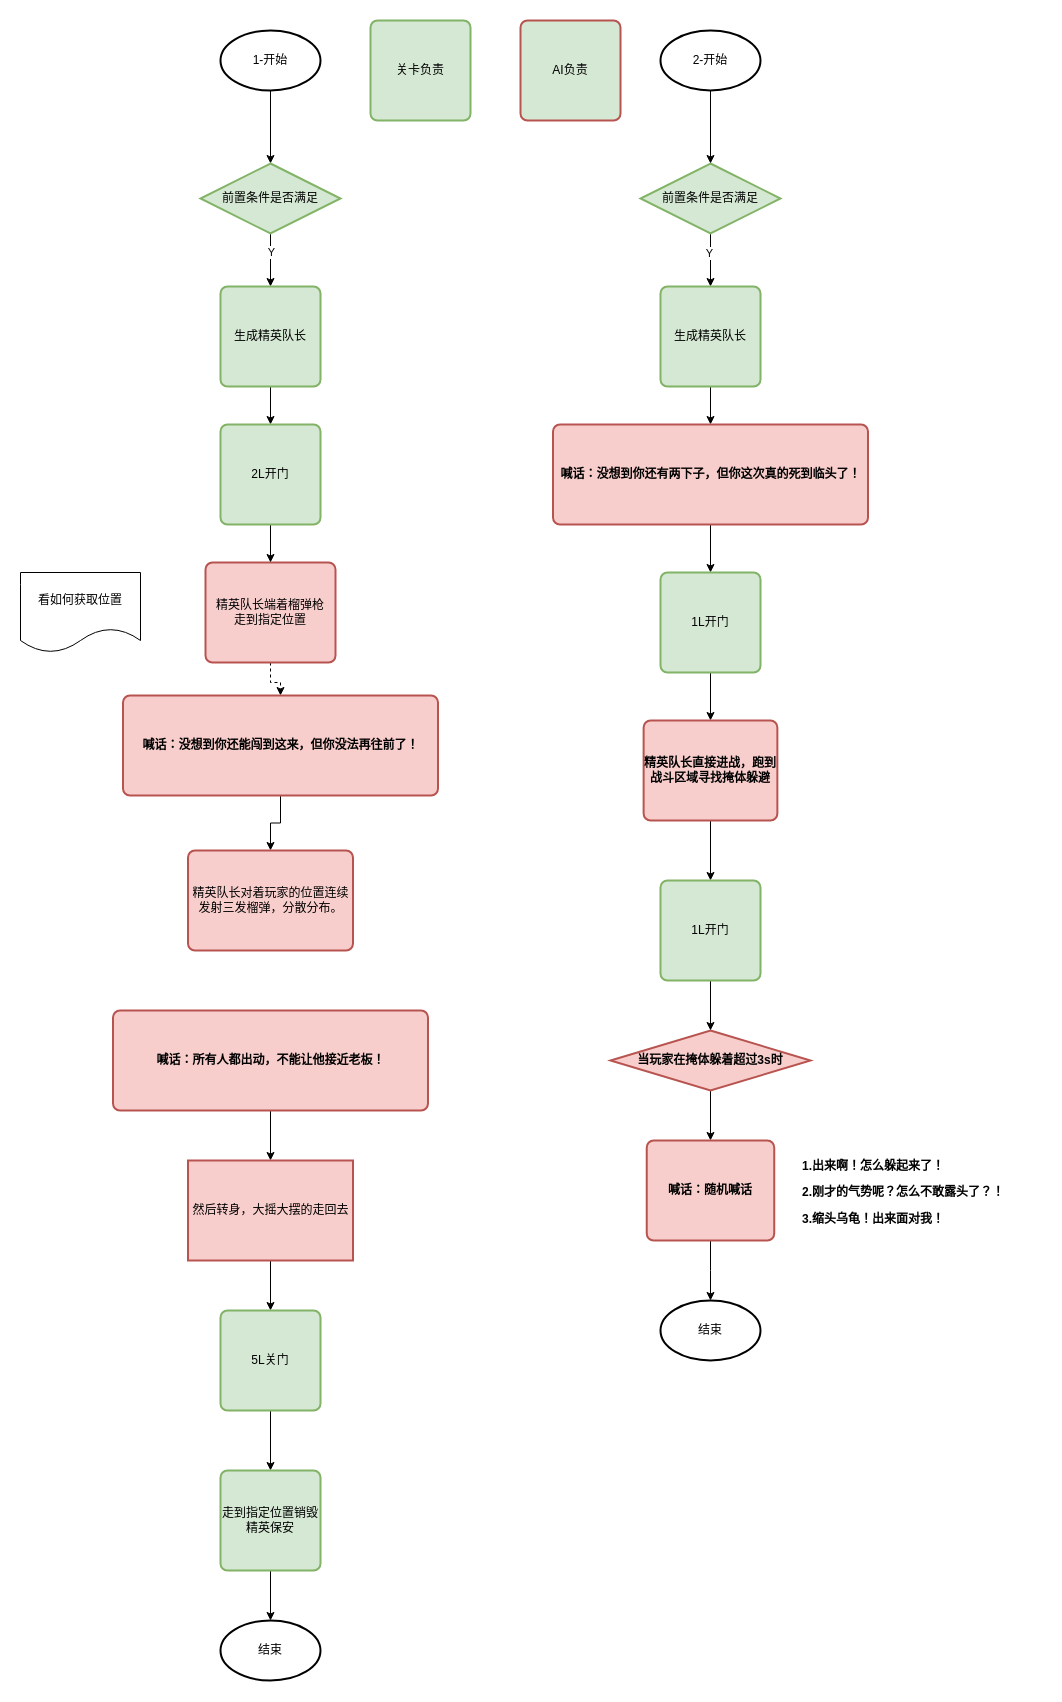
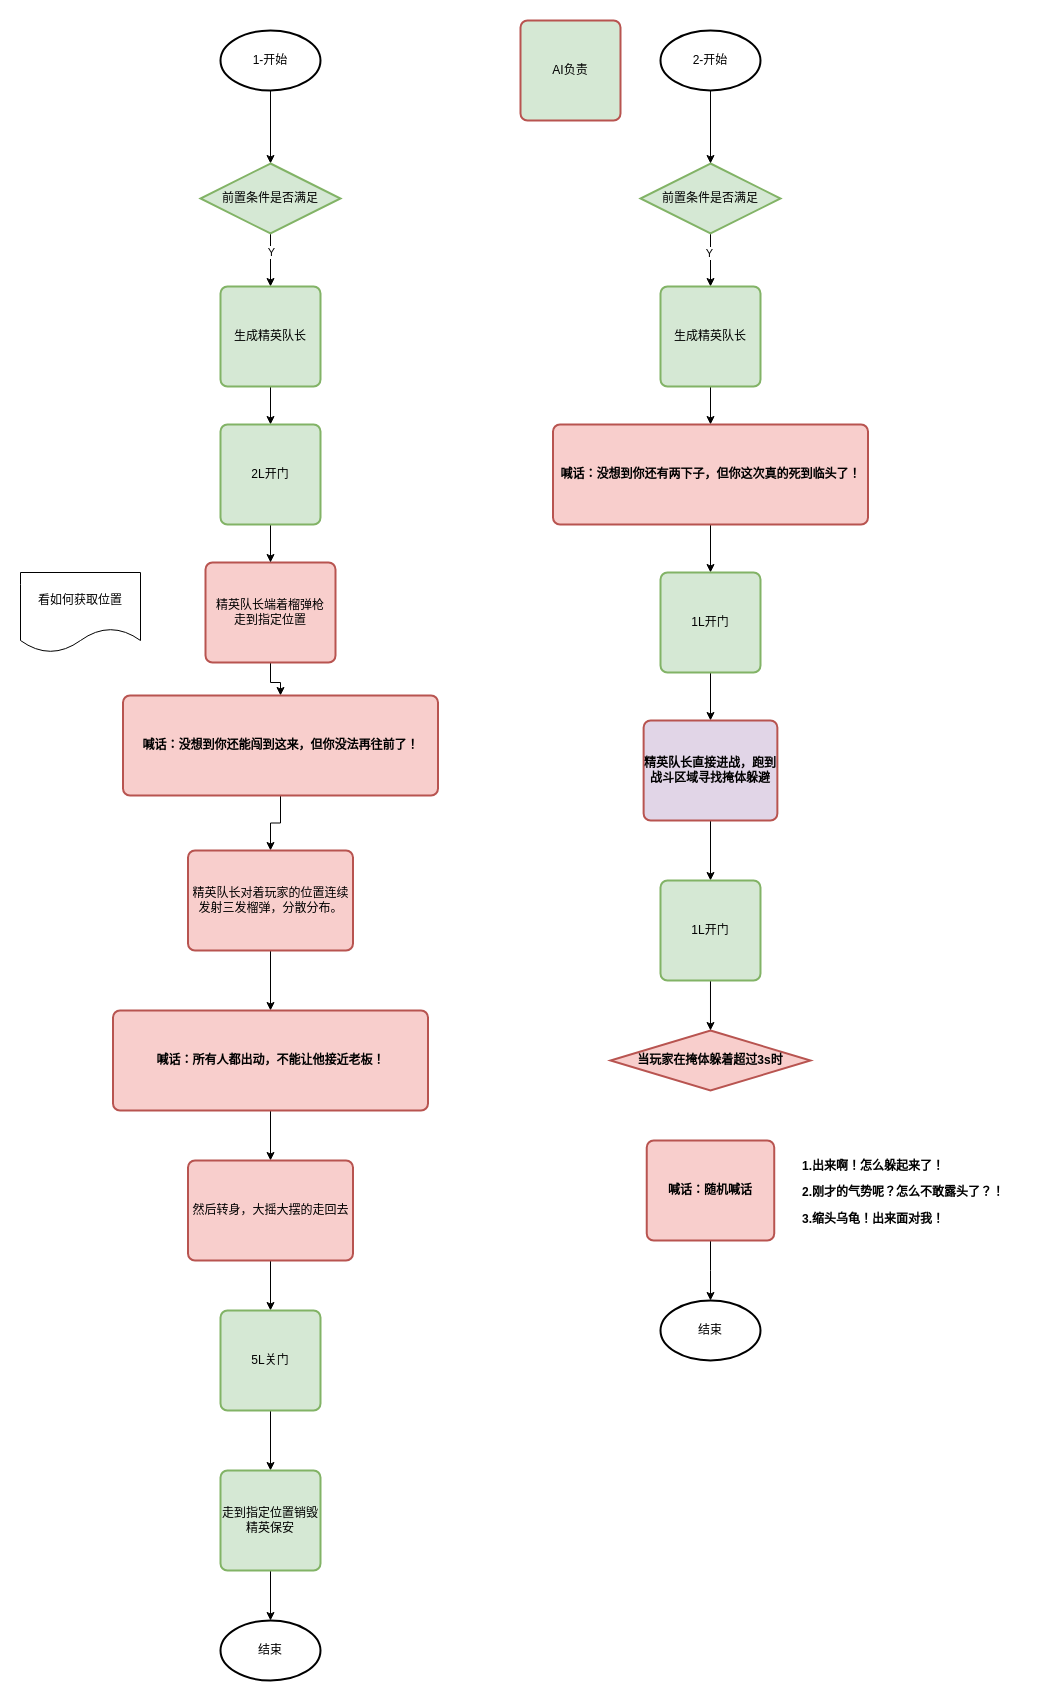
(421, 71) -> none
(271, 681) -> (271, 681)
(710, 771) -> (710, 771)
none -> (271, 977)
(710, 1112) -> none
(271, 1211) -> (271, 1211)
